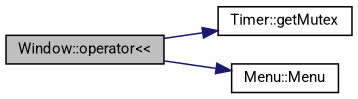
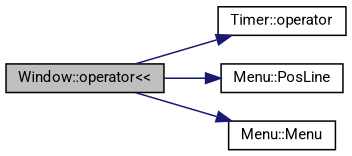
(285, 21) -> (282, 21)
none -> (282, 78)
